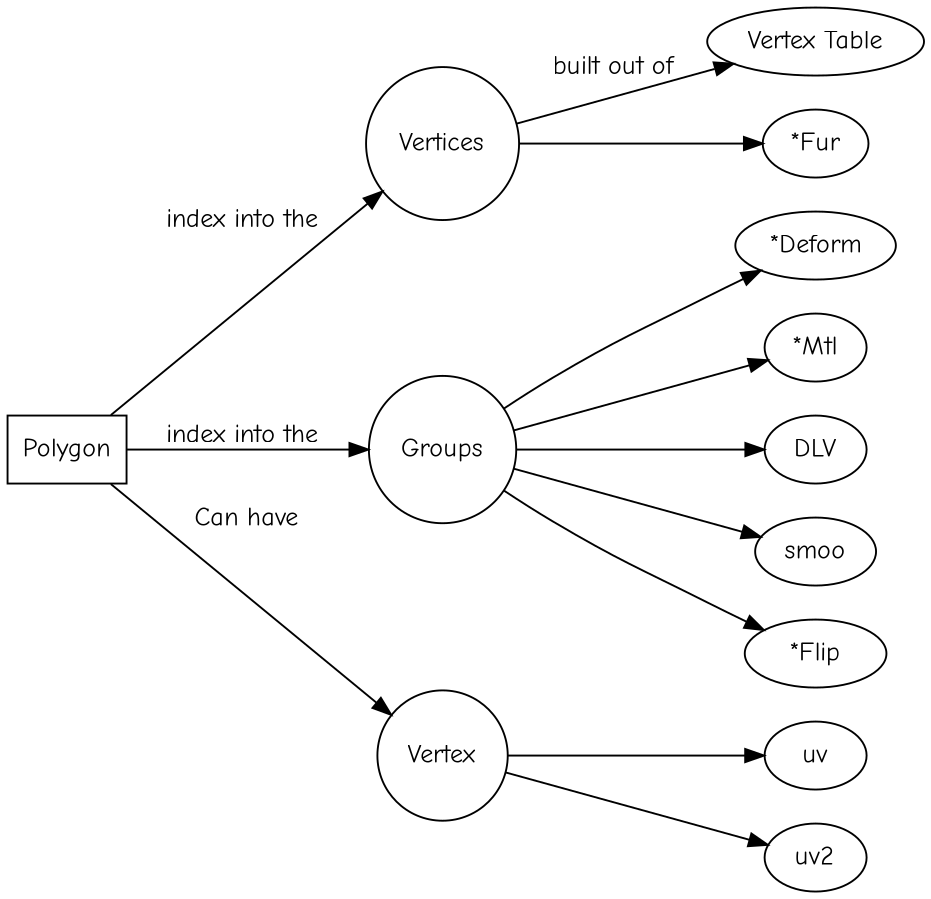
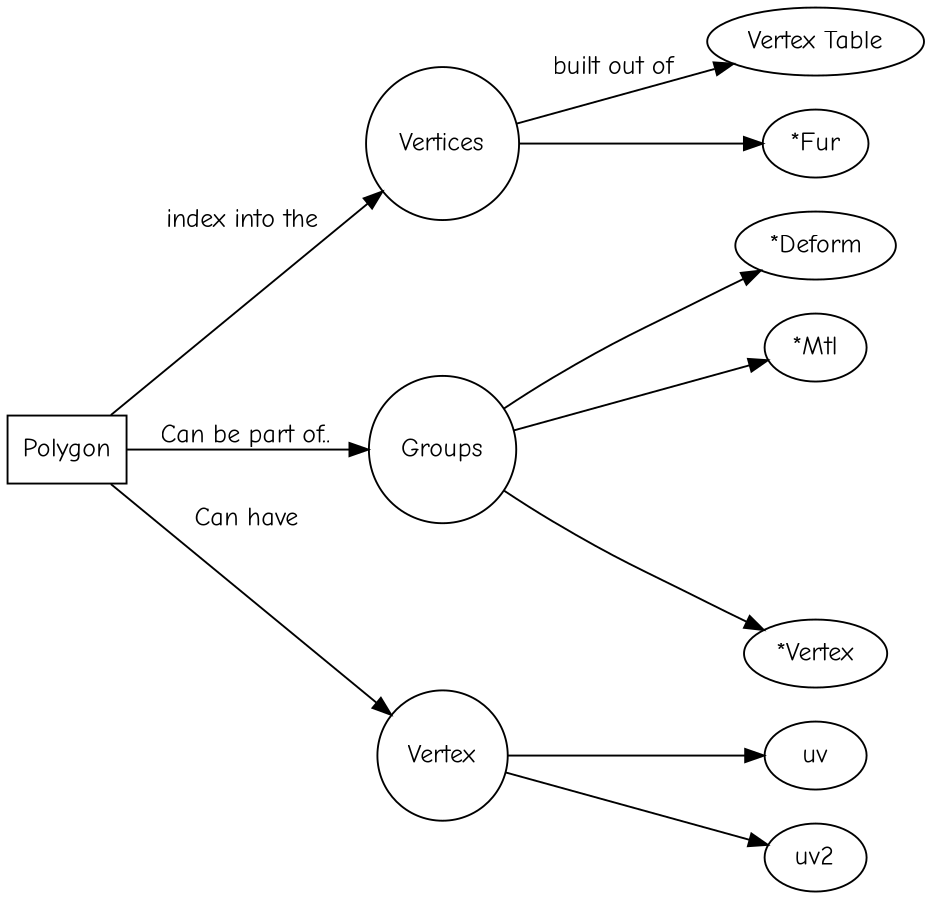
(246, 435) -> (246, 435)
(816, 450) -> none
(816, 552) -> none
(816, 654) -> (816, 654)
